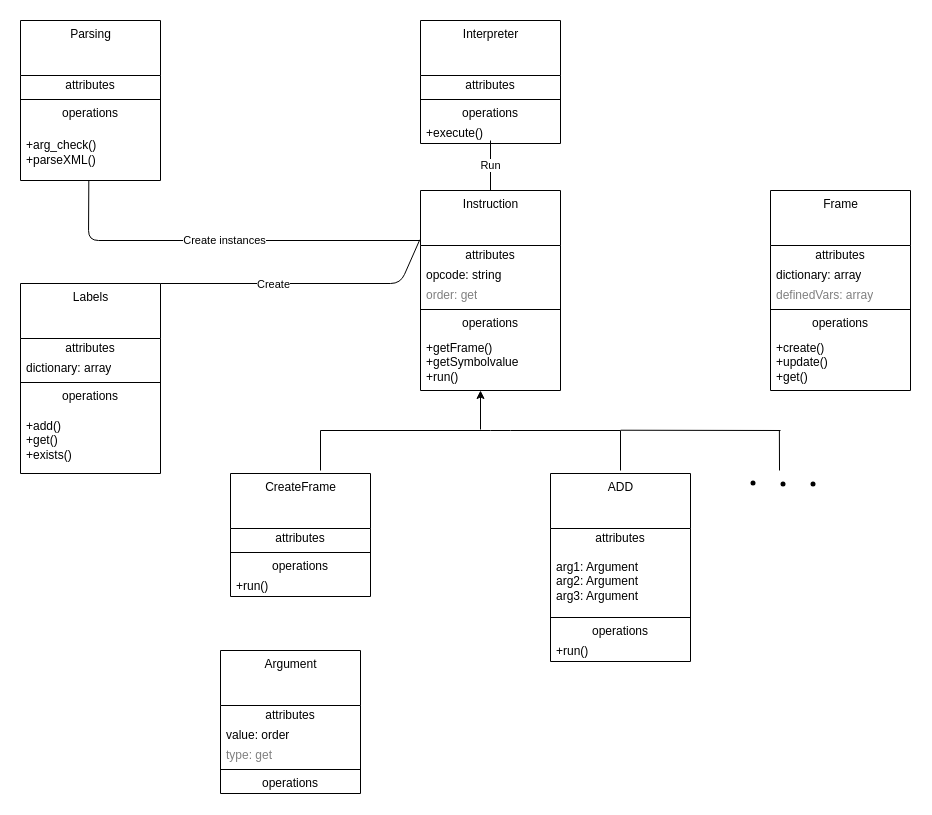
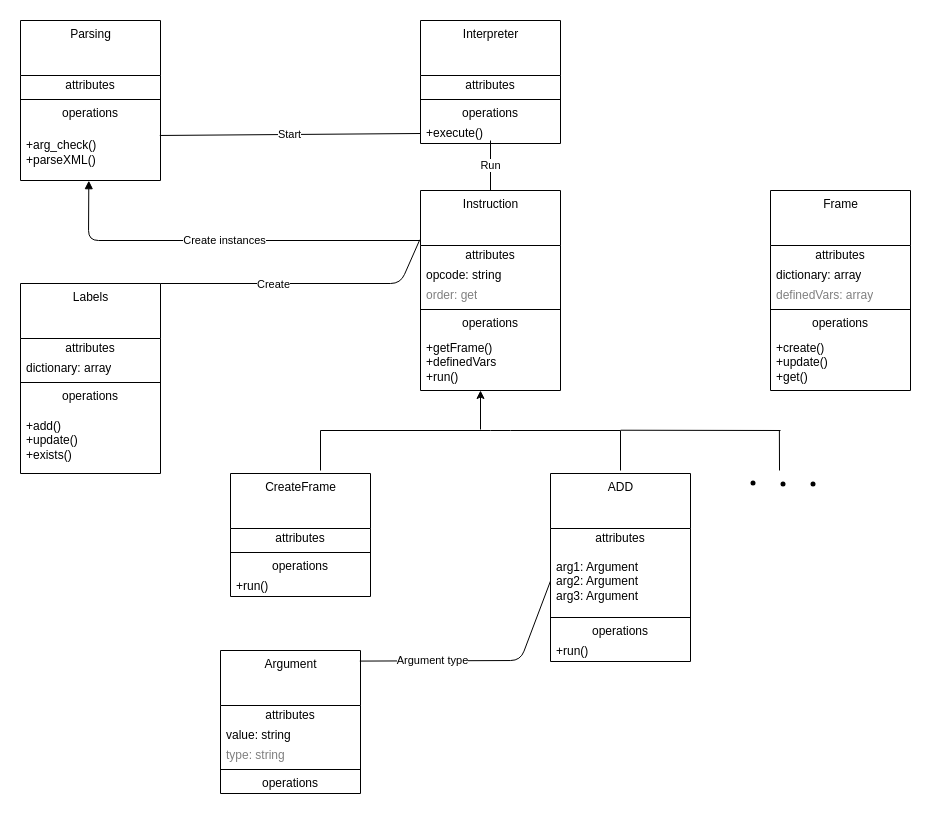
none -> (290, 134)
(89, 186) -> (89, 190)
(474, 363) -> (465, 363)
(55, 441) -> (57, 441)
none -> (474, 661)
(262, 736) -> (264, 736)
(254, 756) -> (262, 756)
